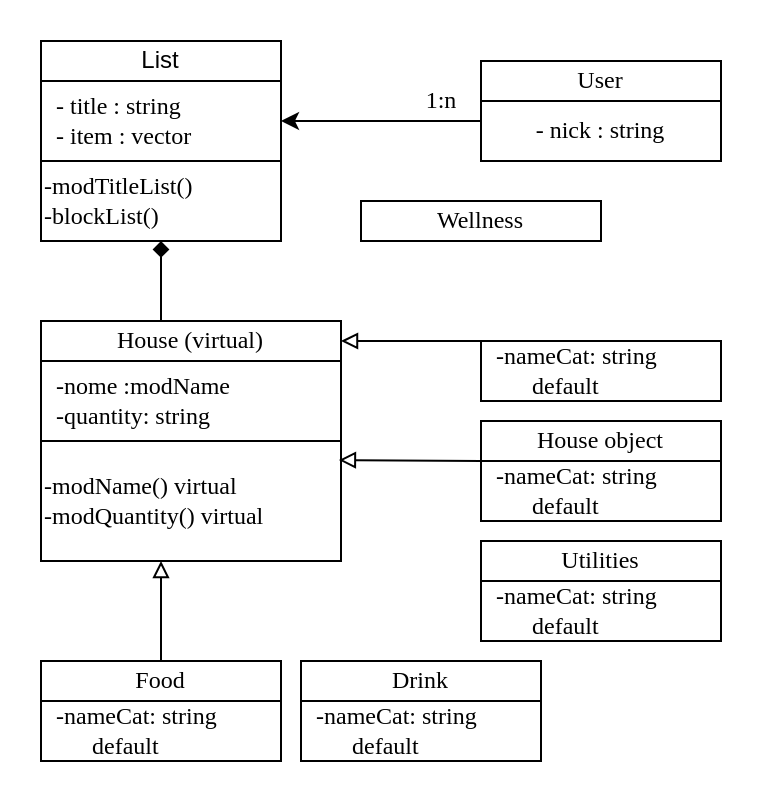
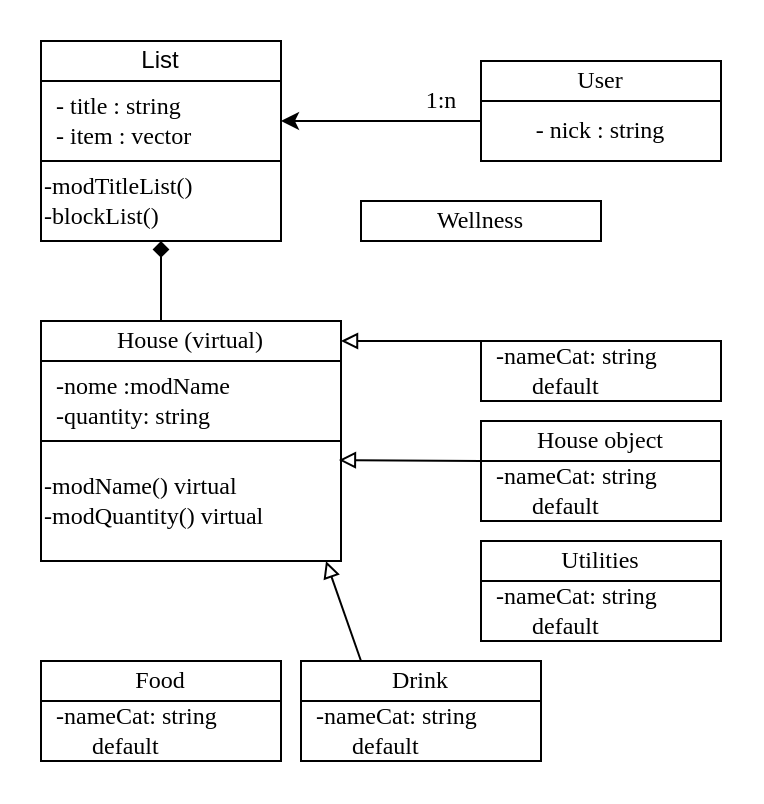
none -> (346, 619)
(161, 620) -> none
